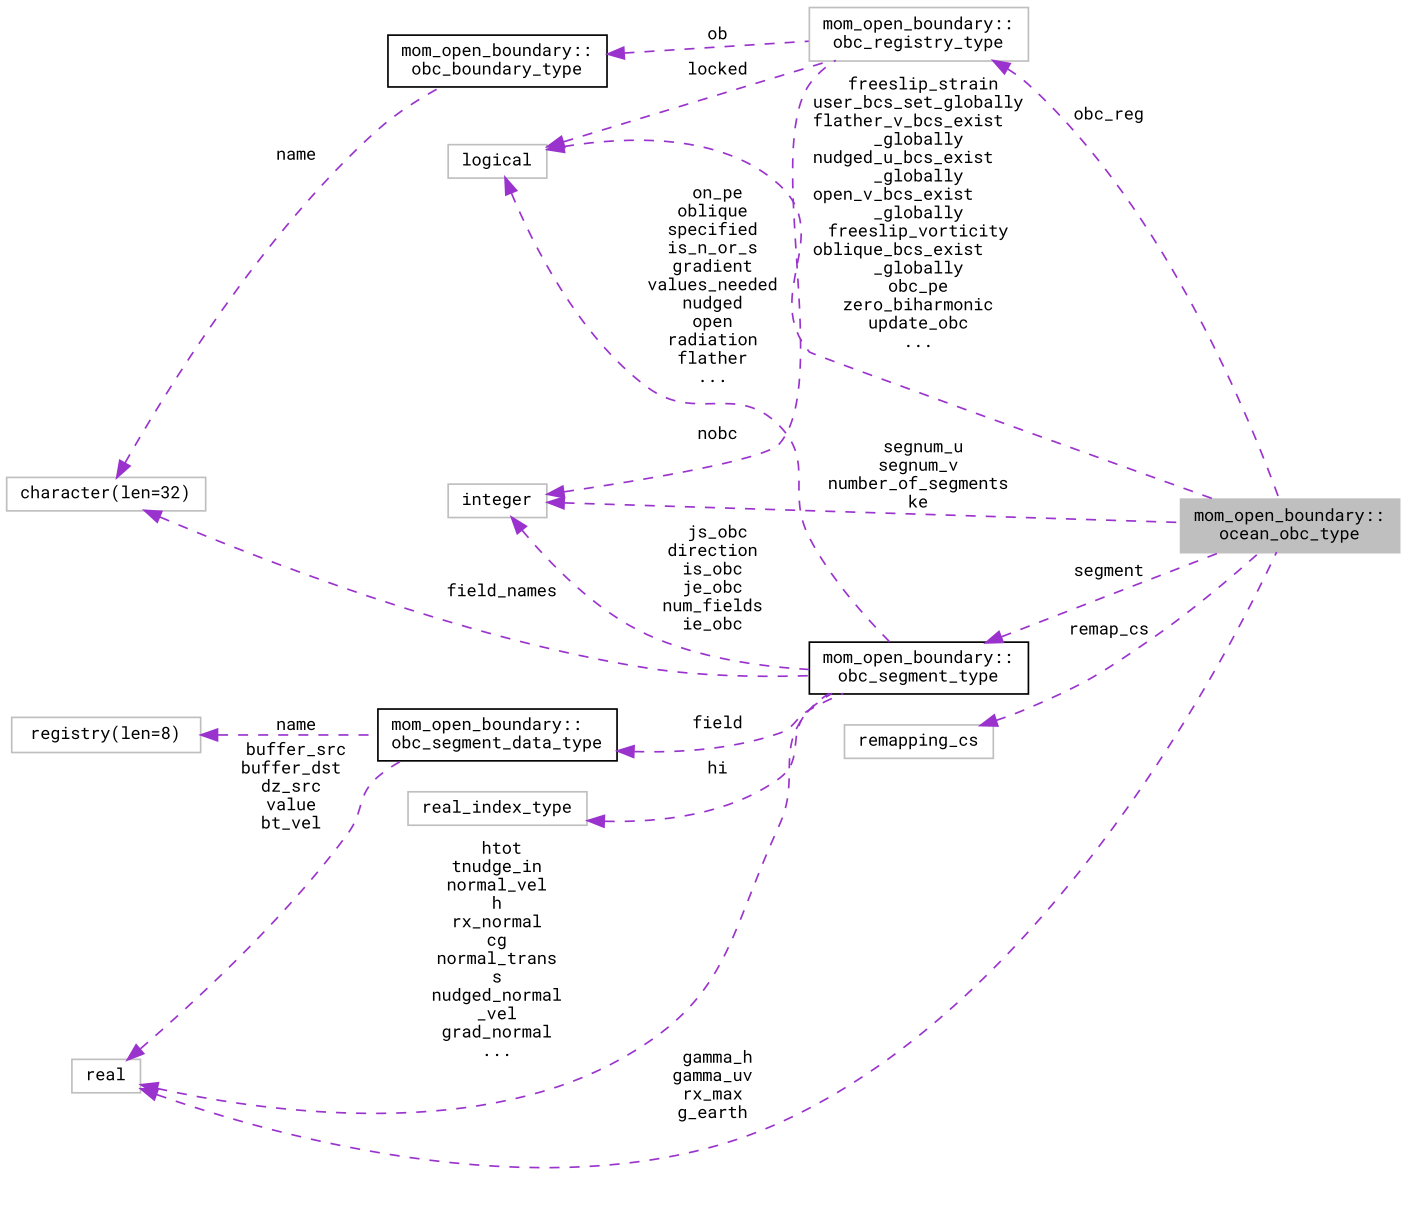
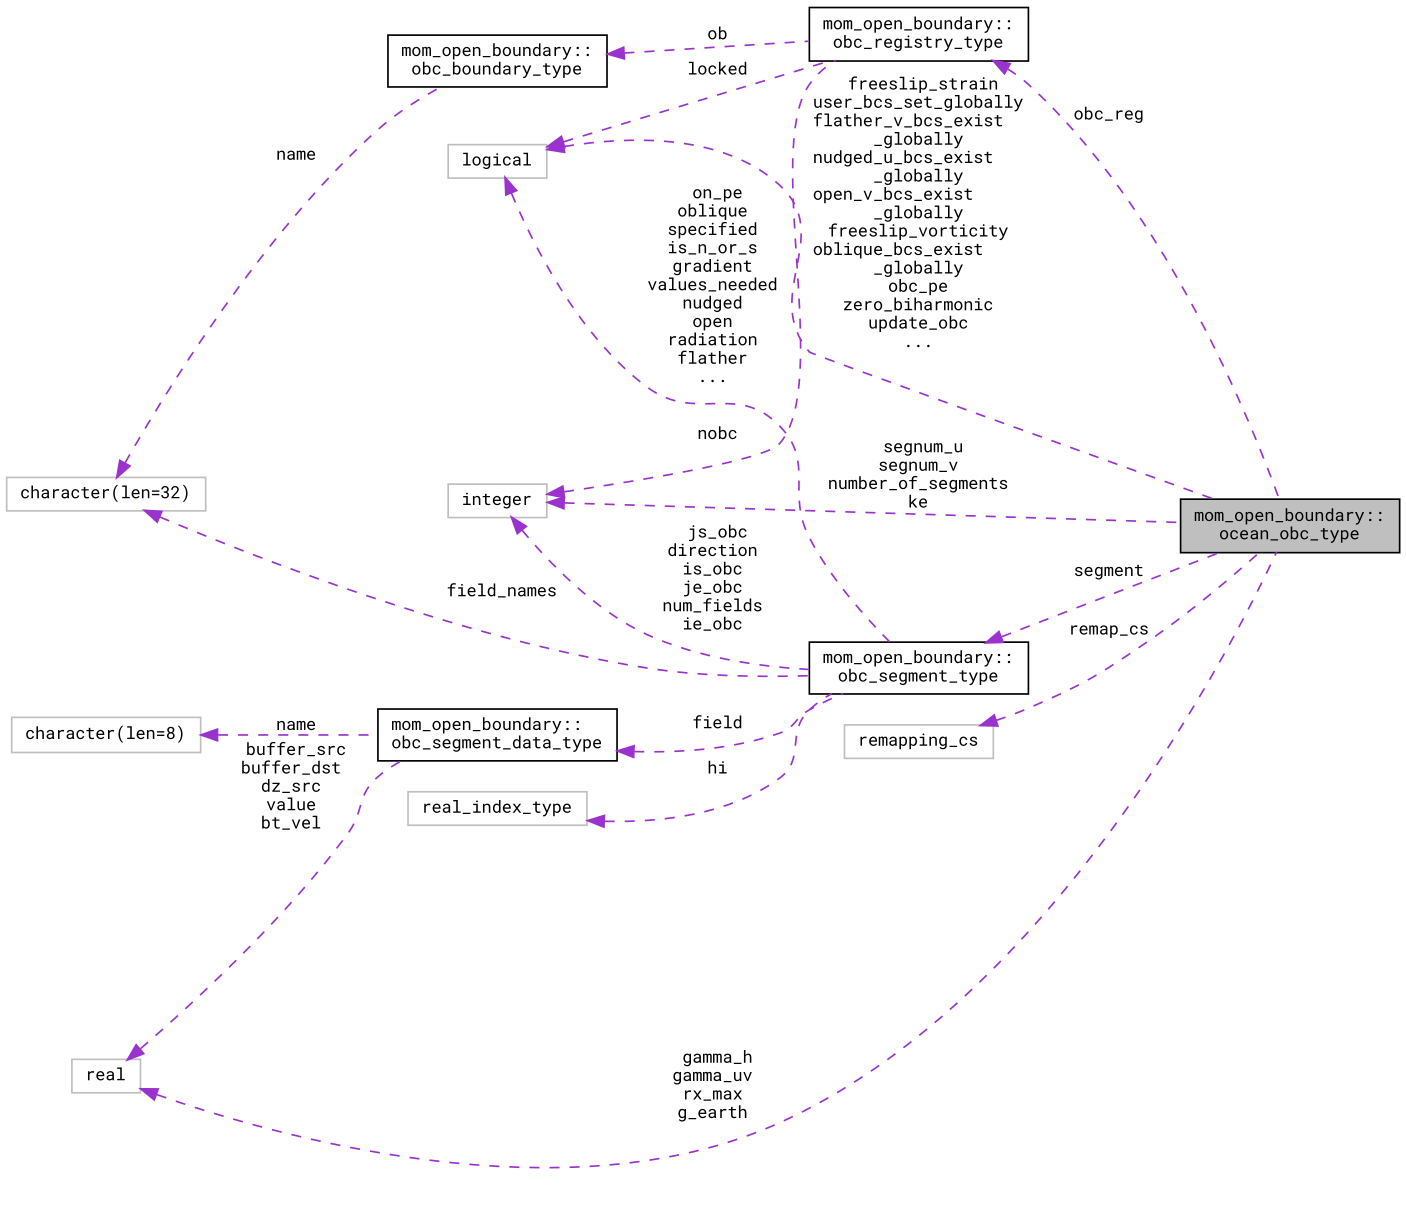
(919, 34) -> (919, 34)
(1290, 526) -> (1290, 526)
(106, 735) -> (106, 735)
(605, 1066) -> none
